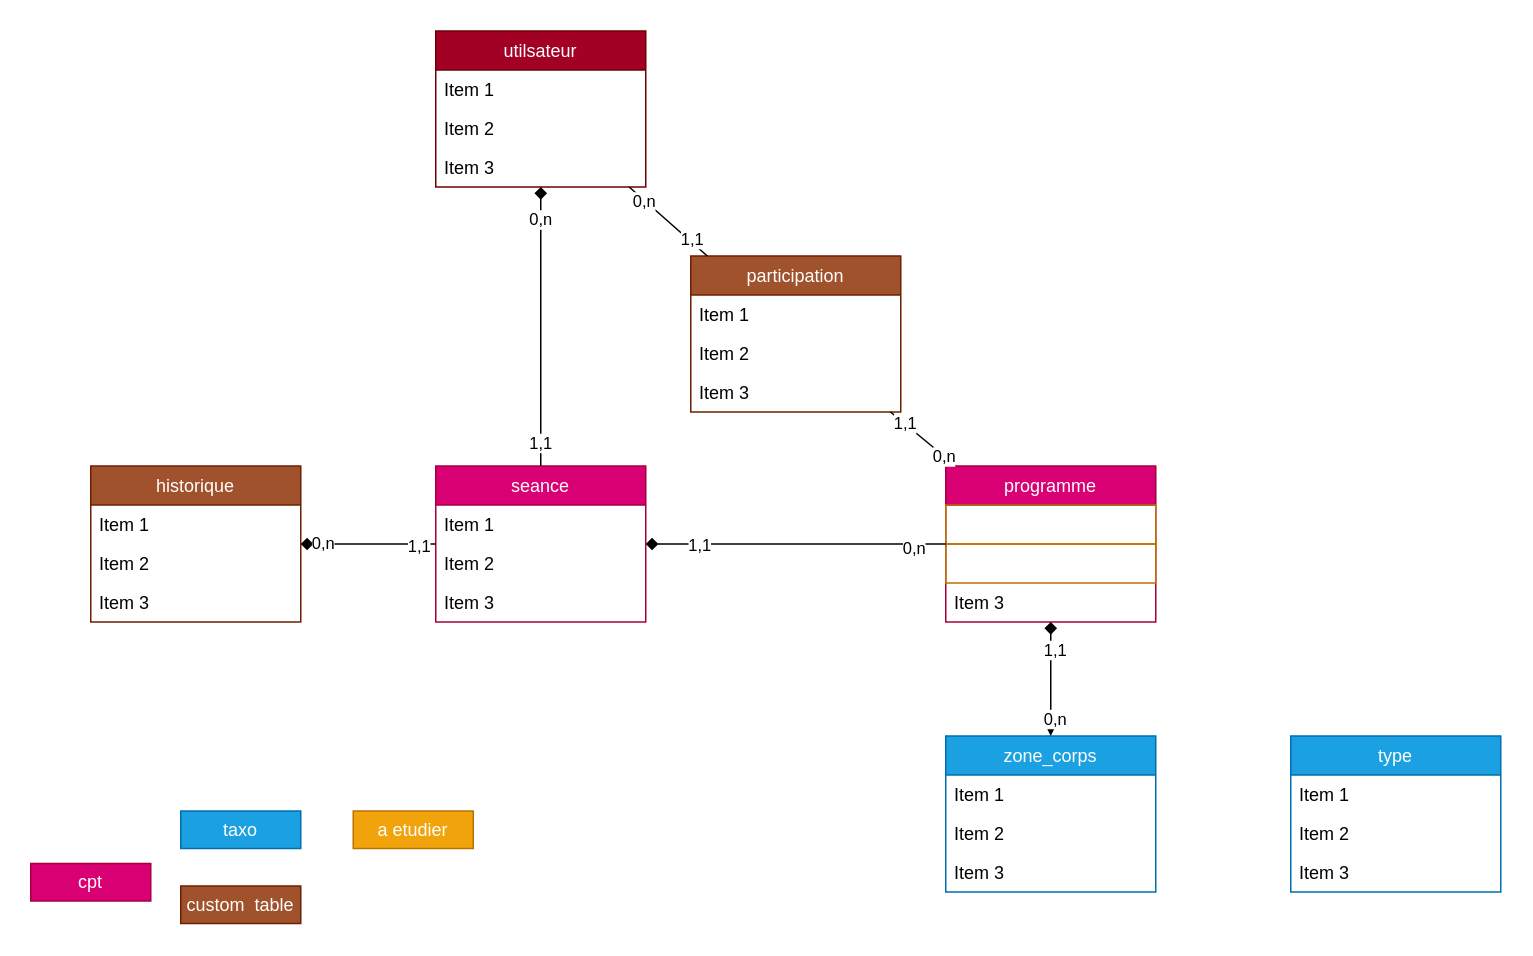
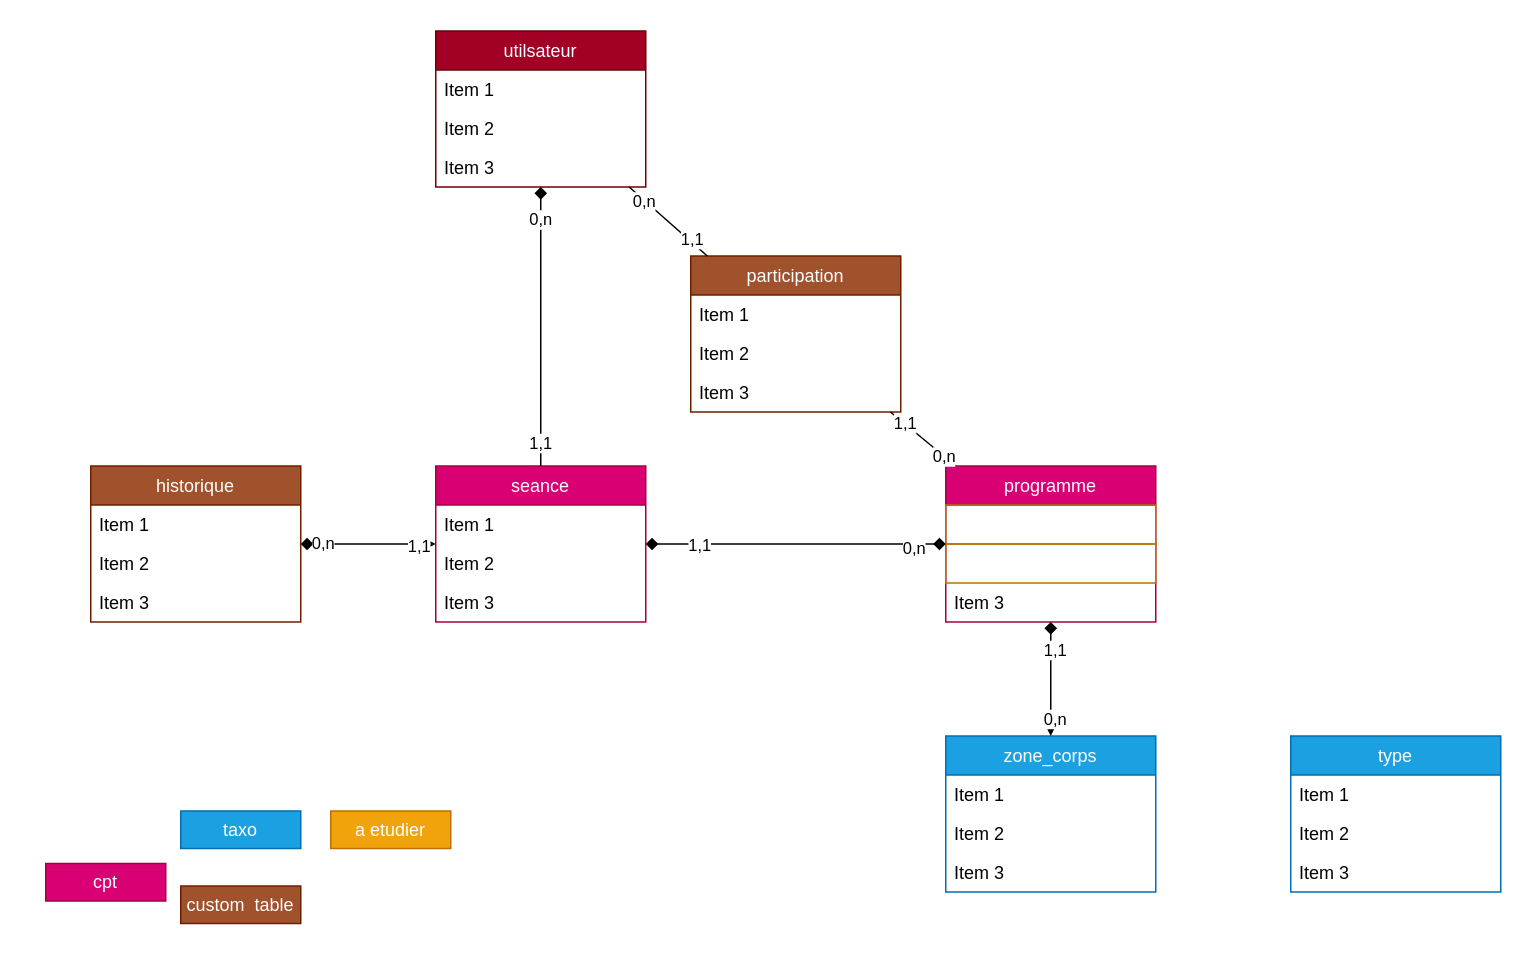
(431, 544) -> (430, 544)
(938, 544) -> (933, 544)
(413, 830) -> (391, 830)
(91, 882) -> (106, 882)
